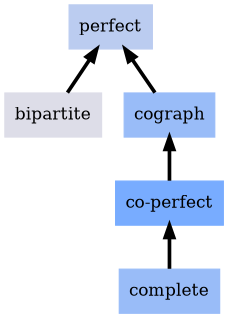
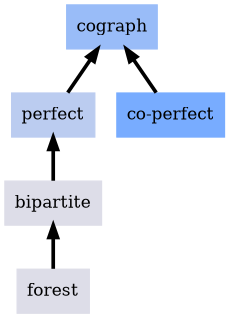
(144, 76) -> (79, 76)
none -> (53, 291)
(169, 291) -> none
